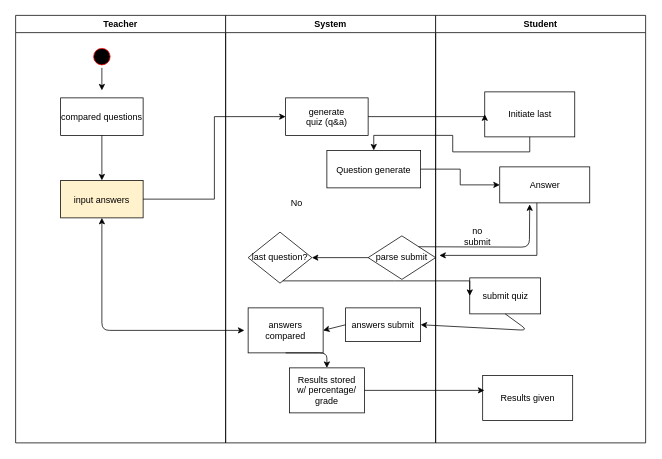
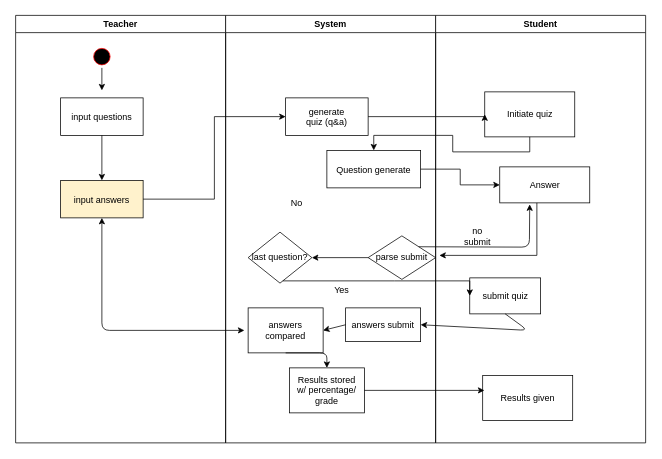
(530, 114) -> (530, 114)
(101, 117) -> (101, 117)
none -> (342, 291)
